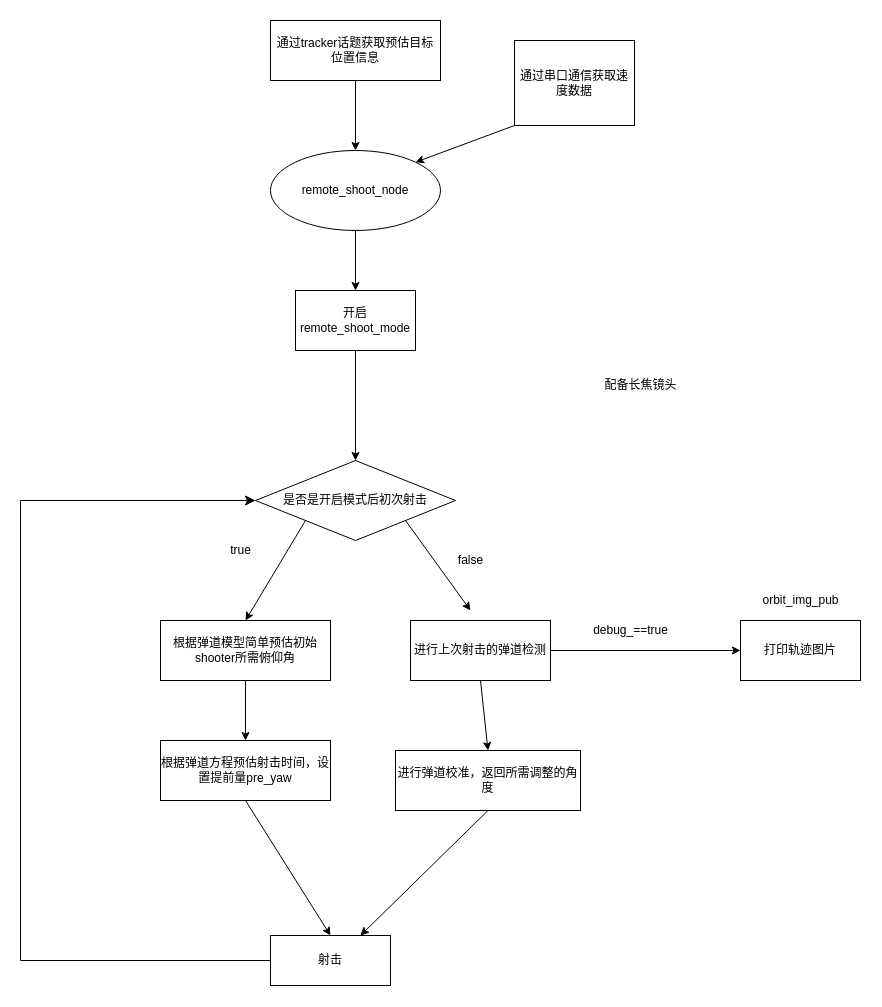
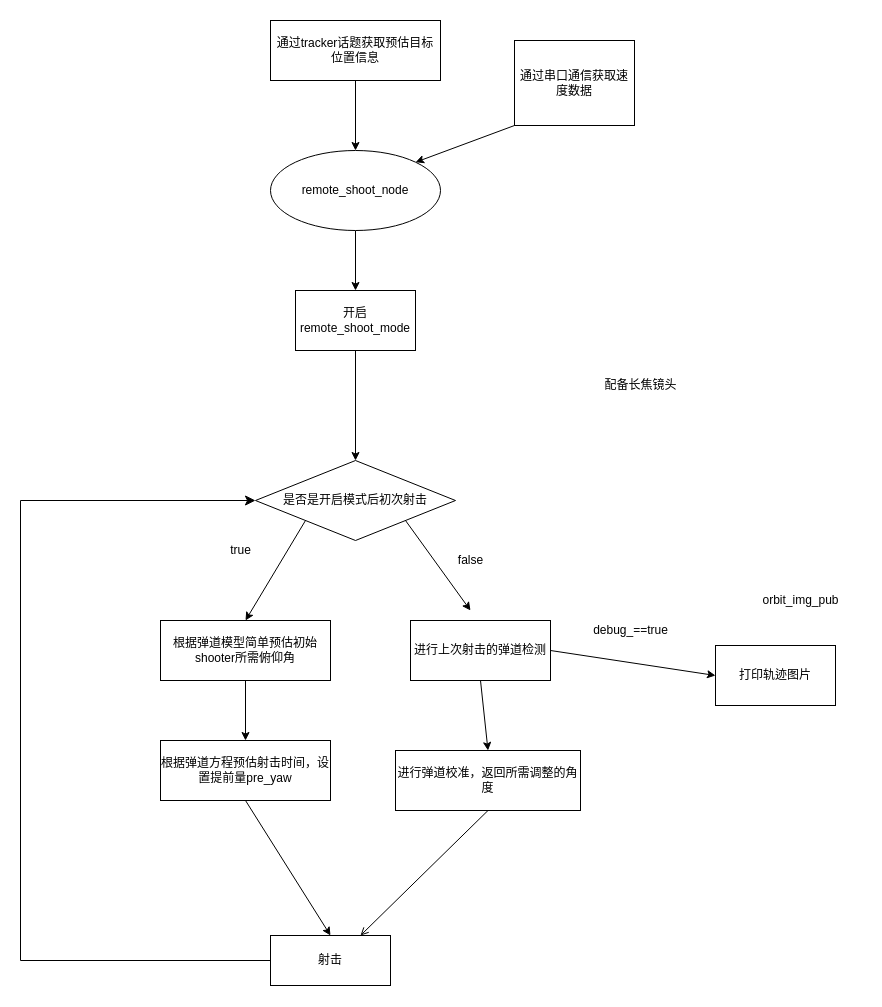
(801, 651) -> (776, 676)
(366, 930) -> (365, 931)
